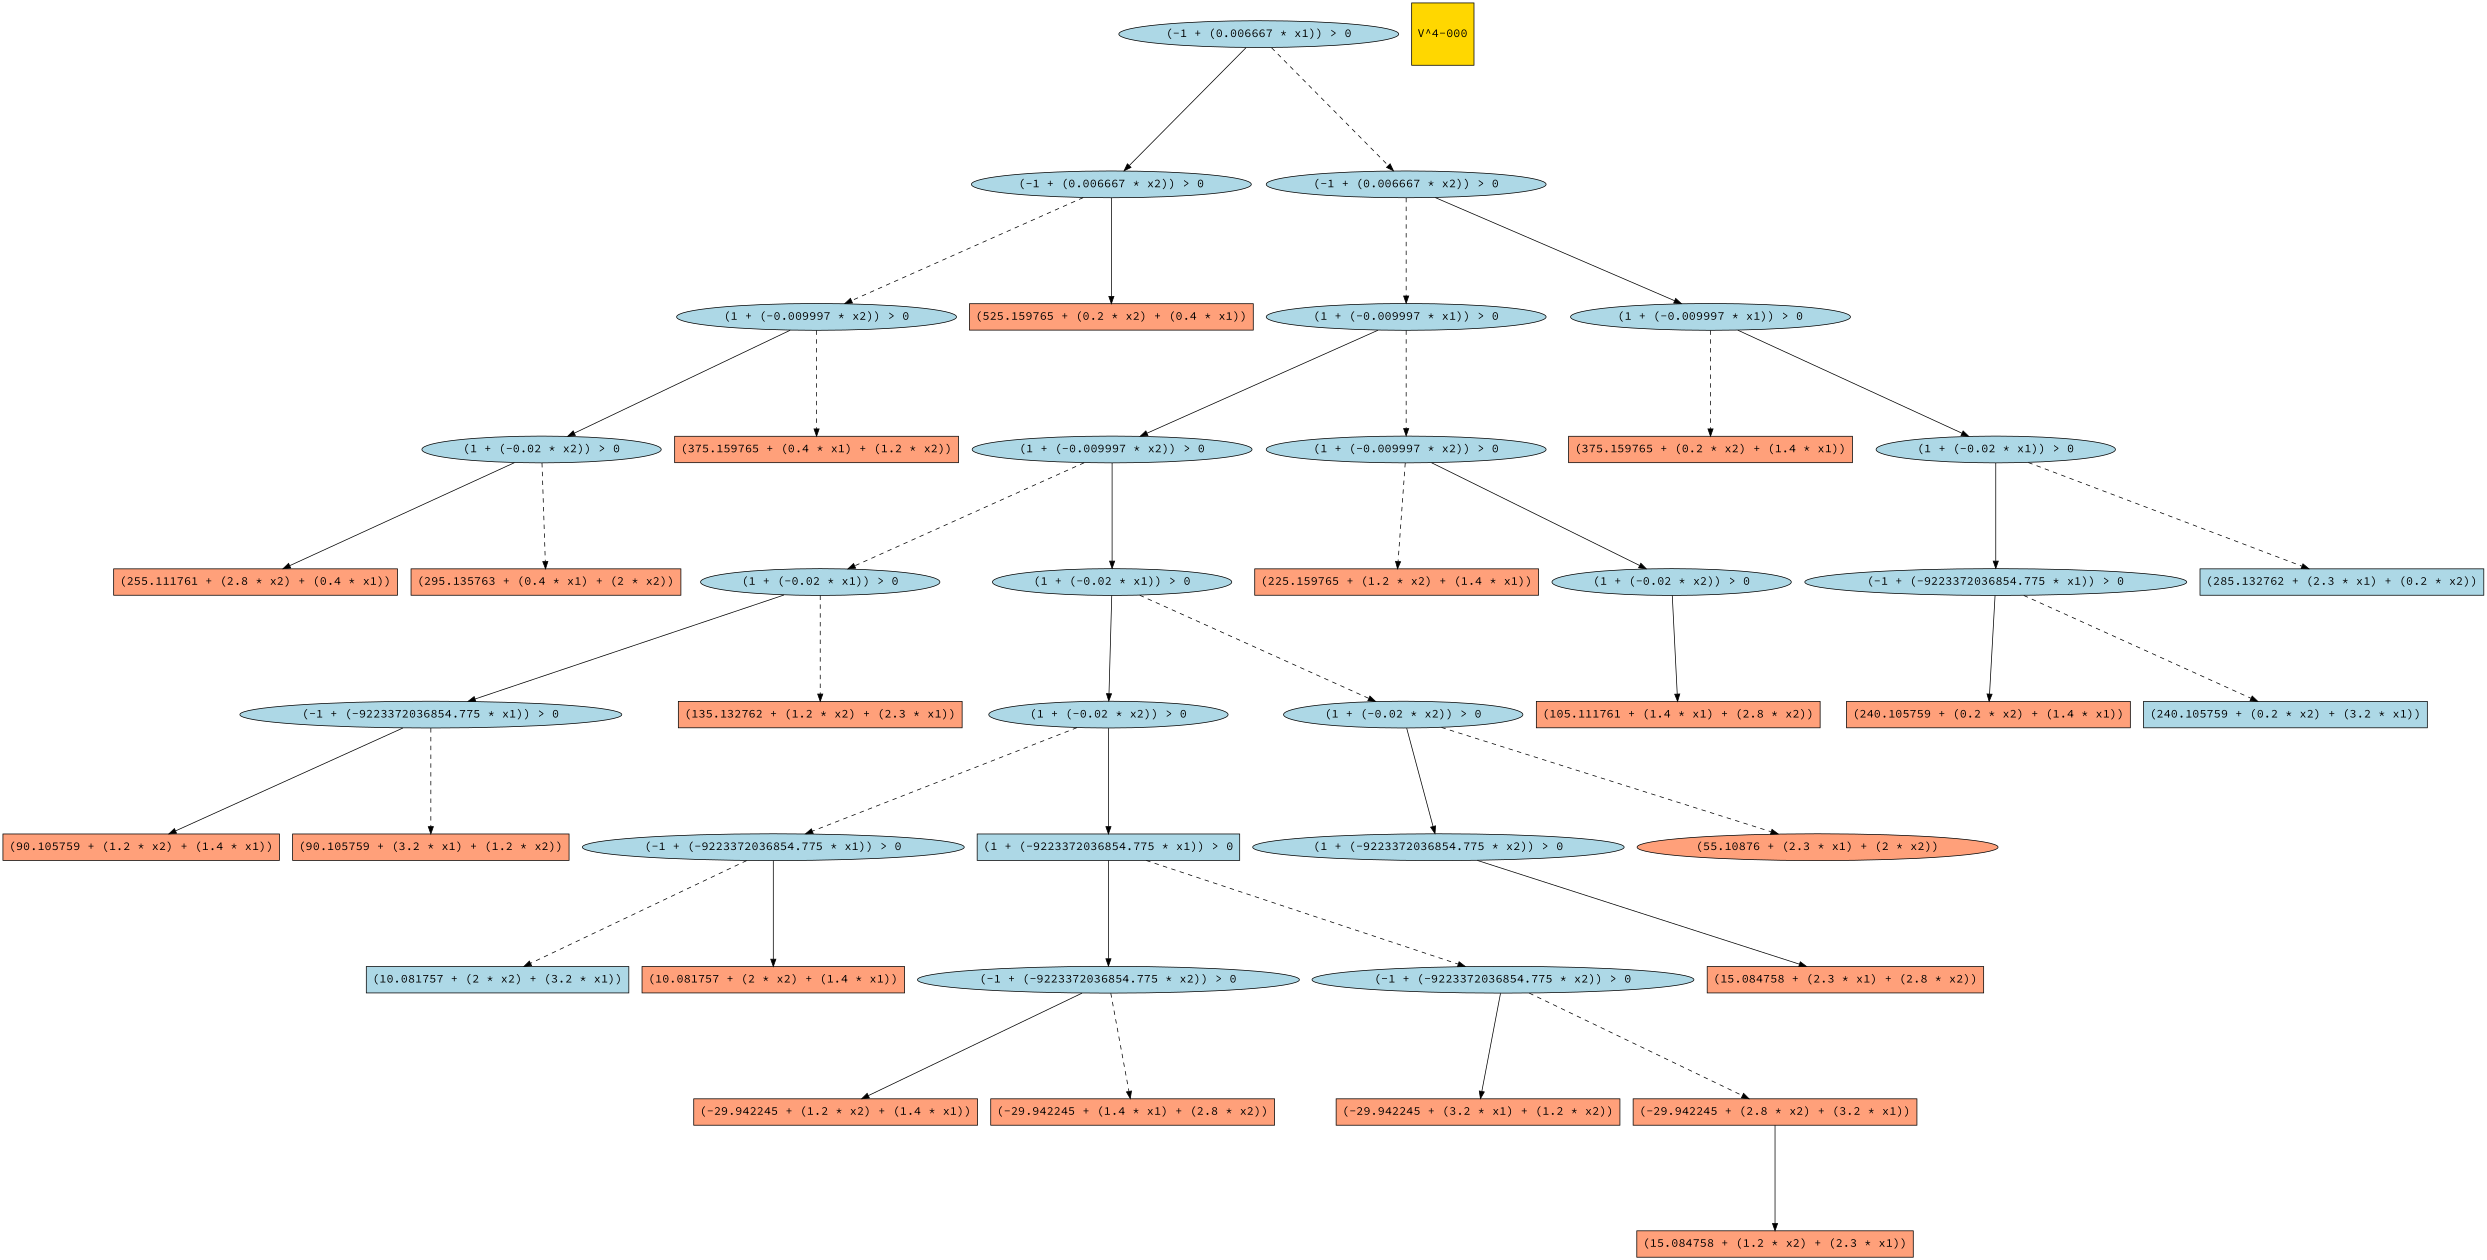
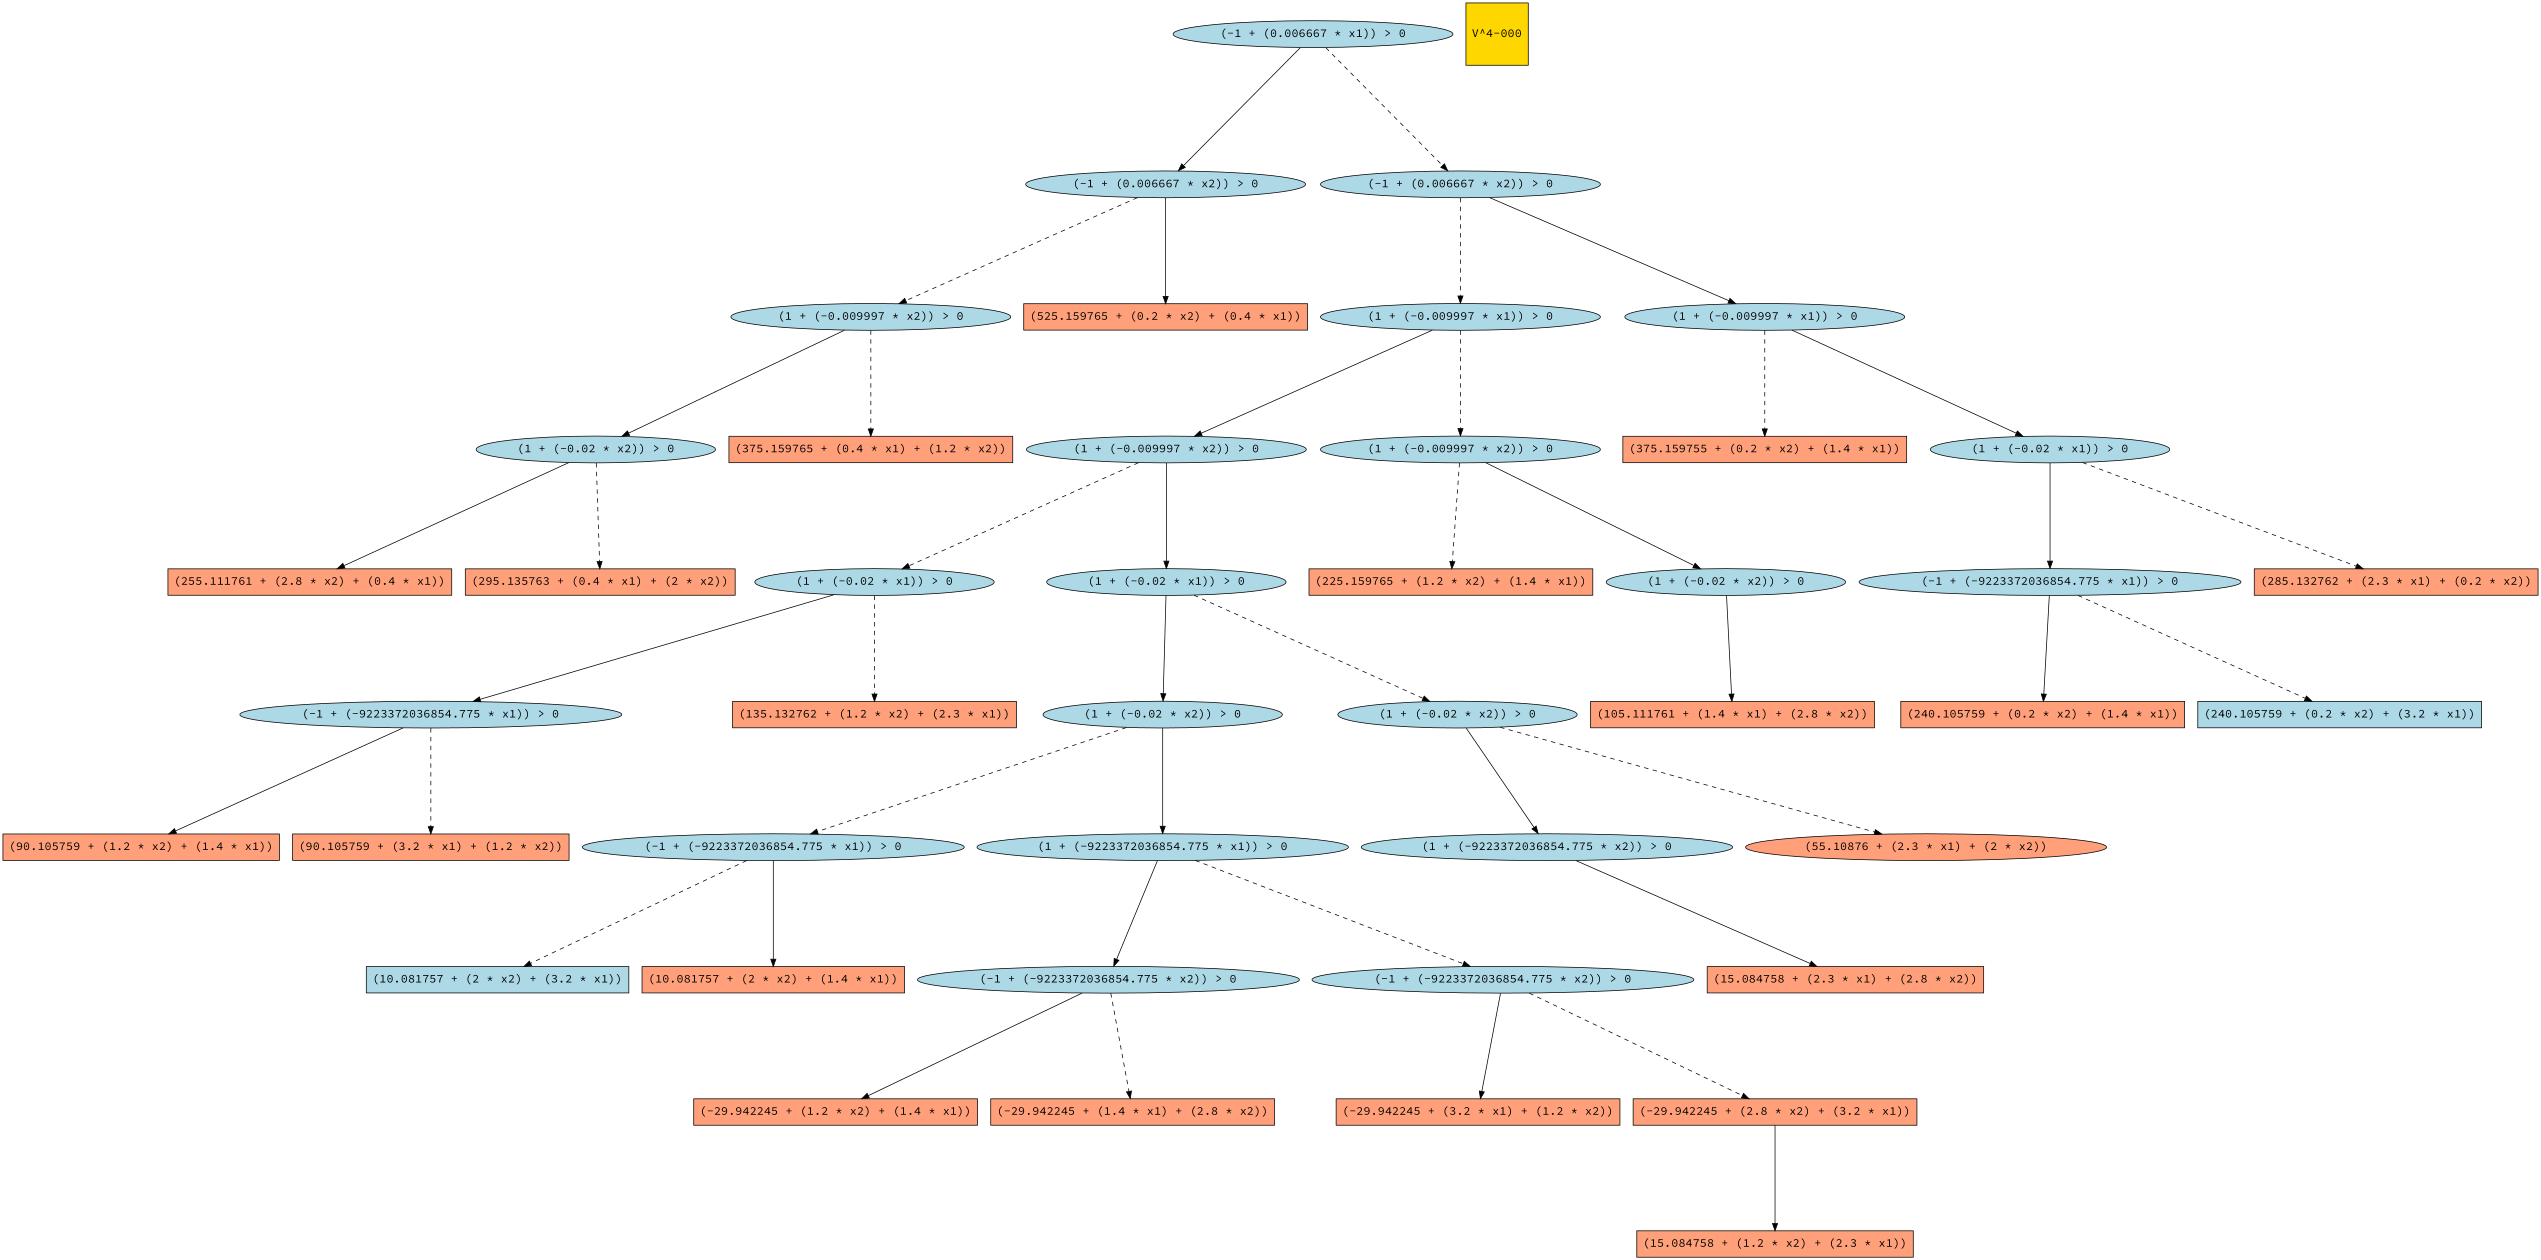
(1710, 449) -> (1765, 449)
(2342, 582) -> (2396, 582)
(1108, 847) -> (1163, 847)
